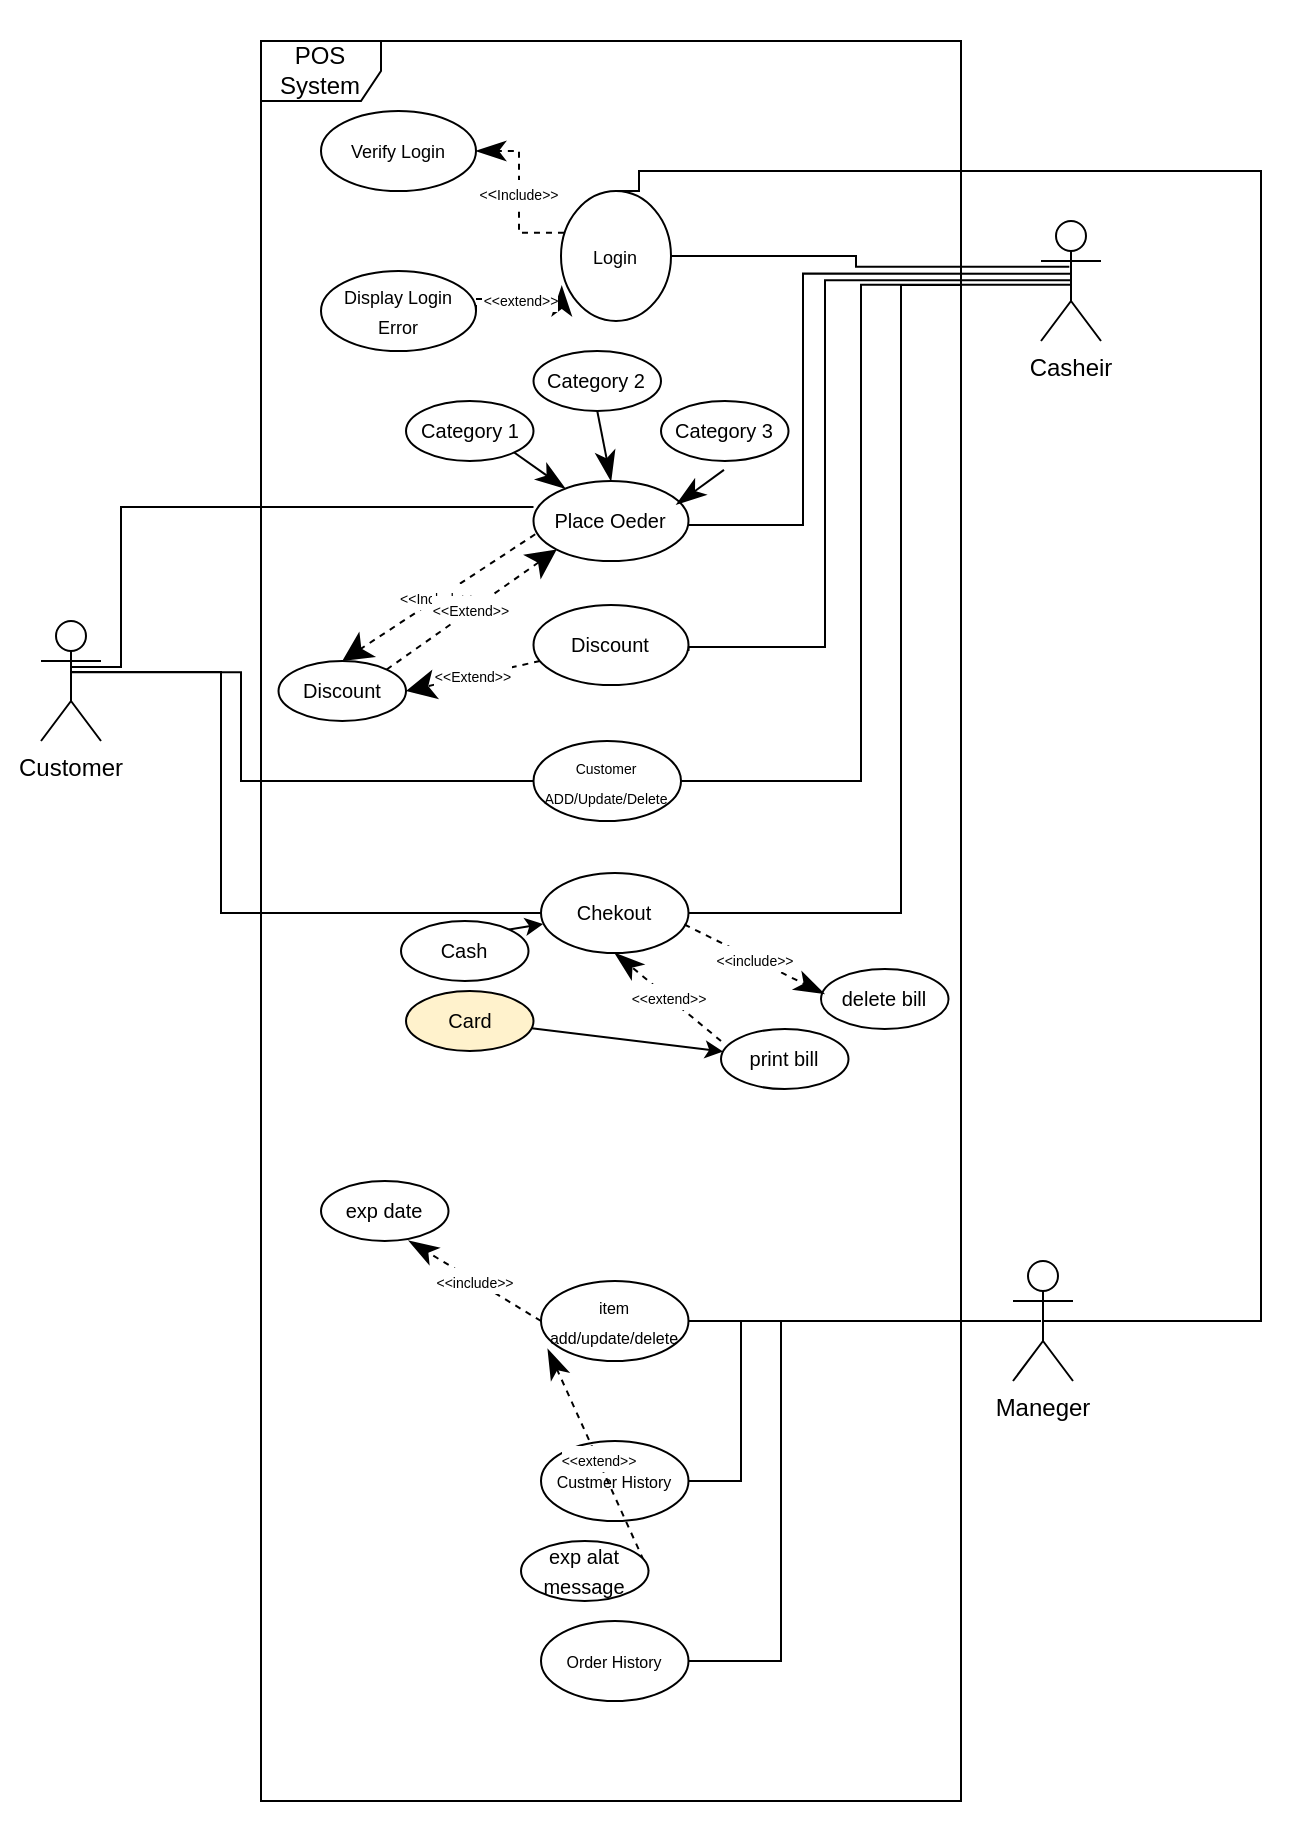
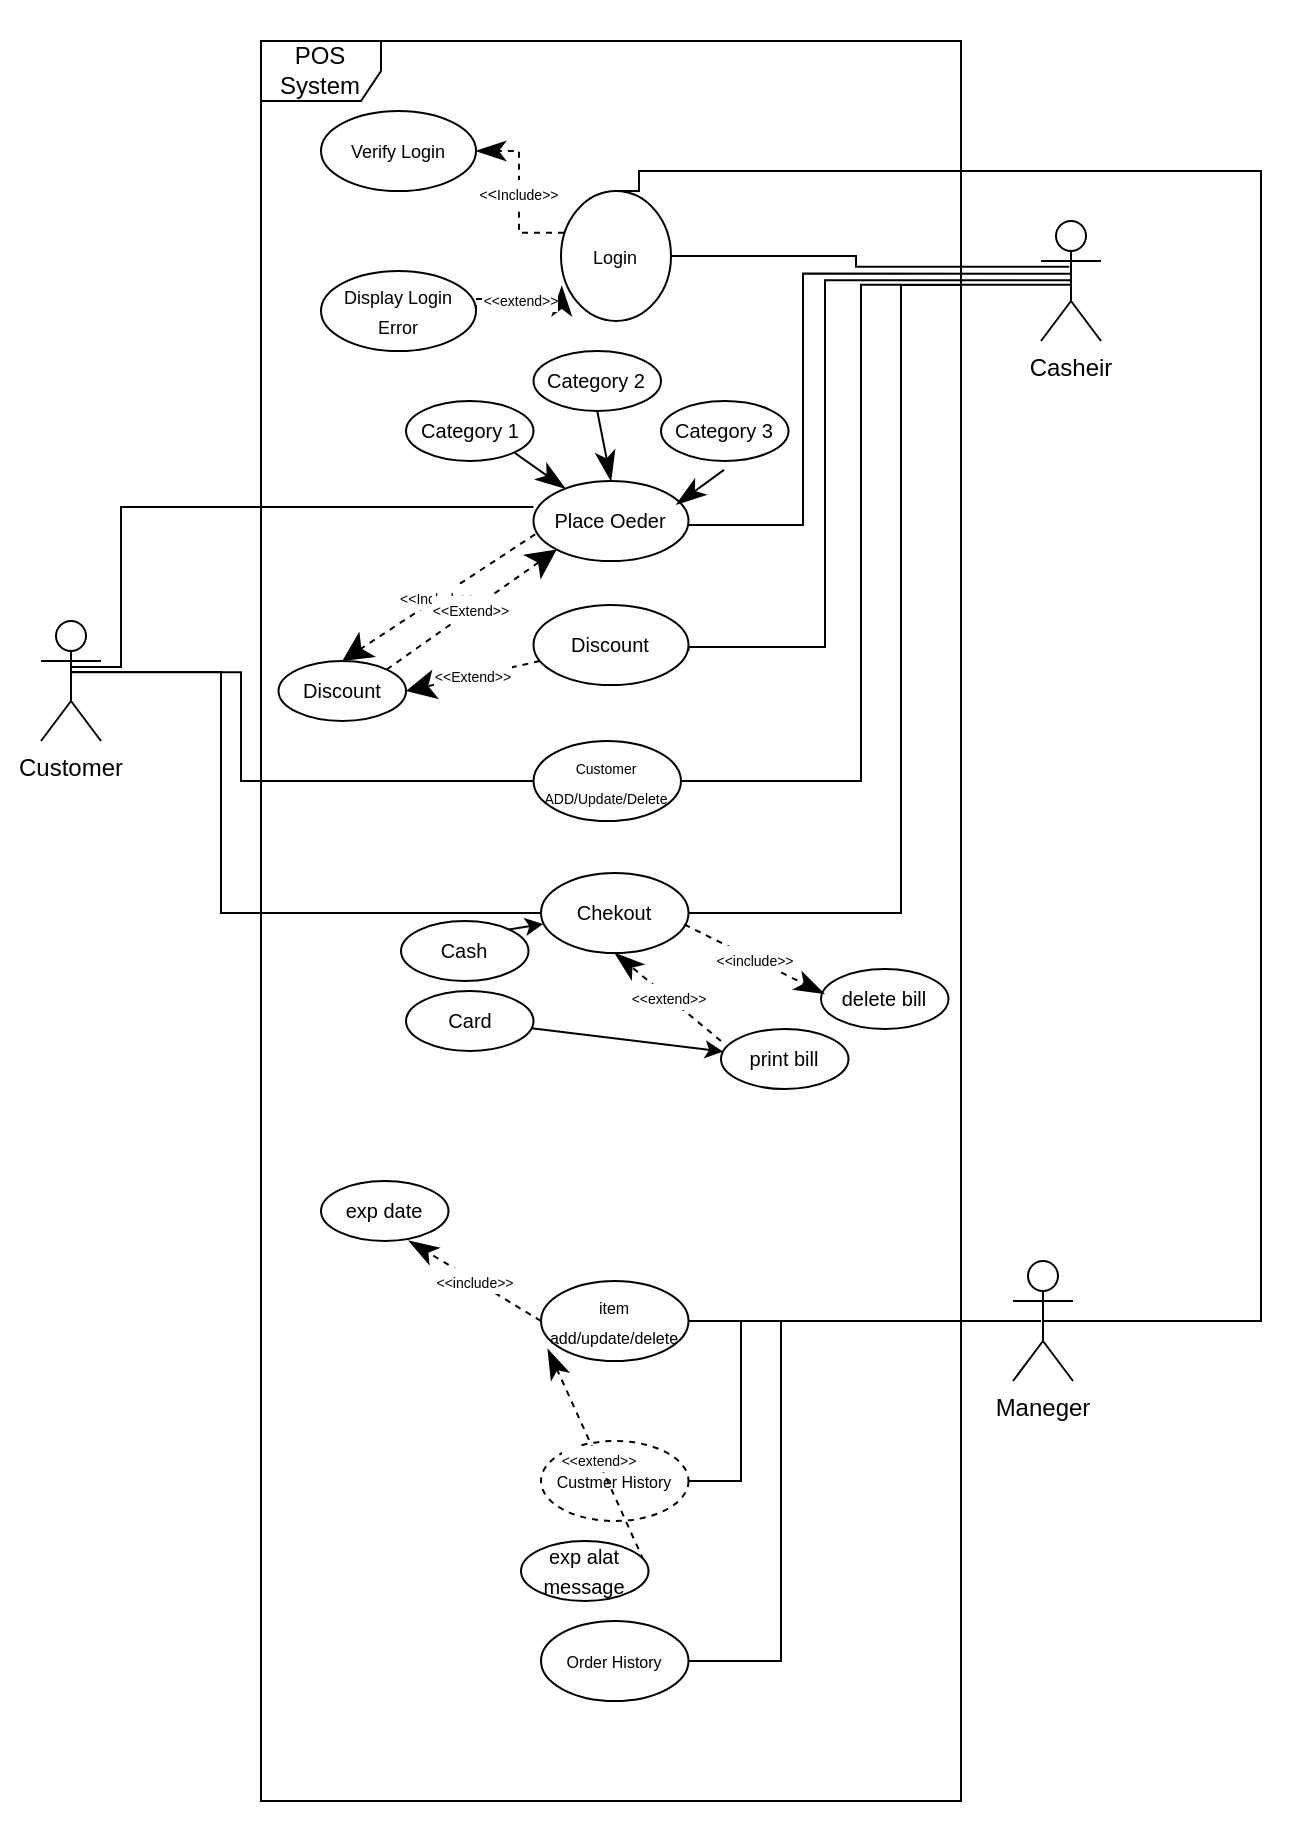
(470, 1021) -> (470, 1021)
(615, 1481) -> (615, 1481)
